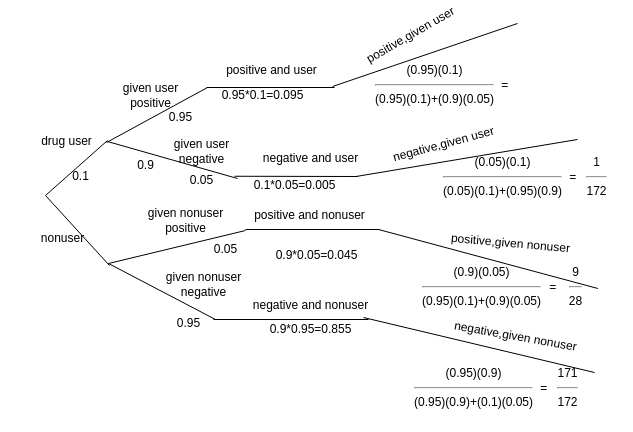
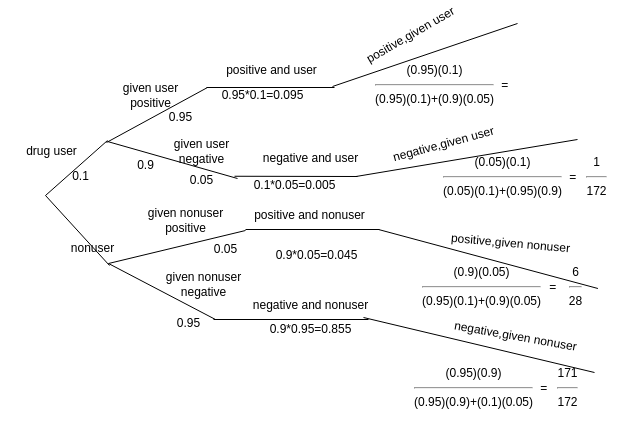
(66, 142) -> (51, 152)
(62, 239) -> (92, 249)
(576, 287) -> (576, 287)
